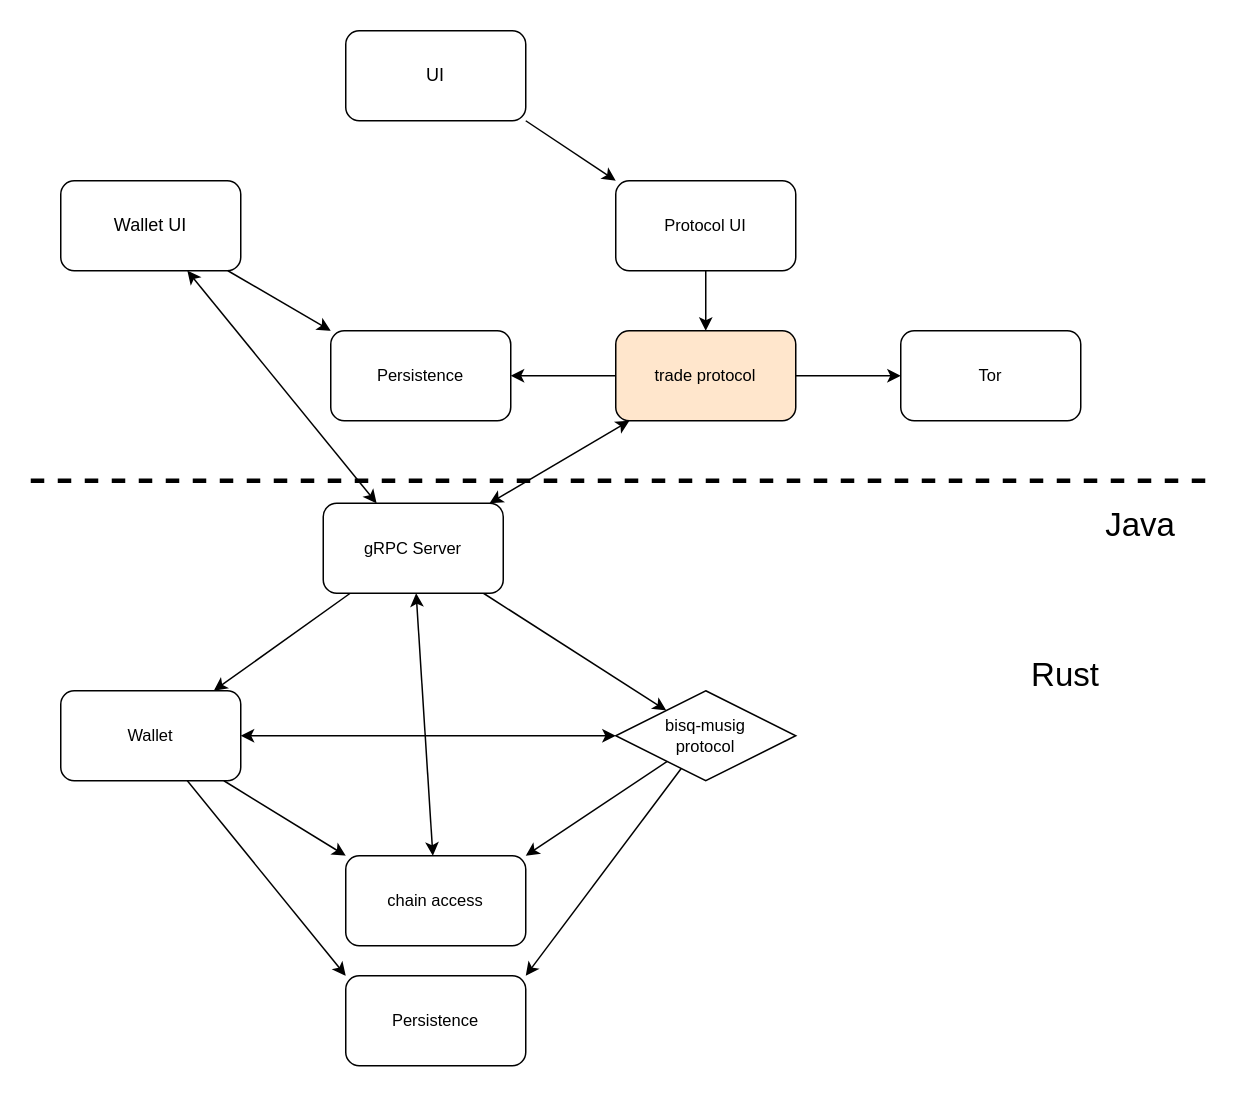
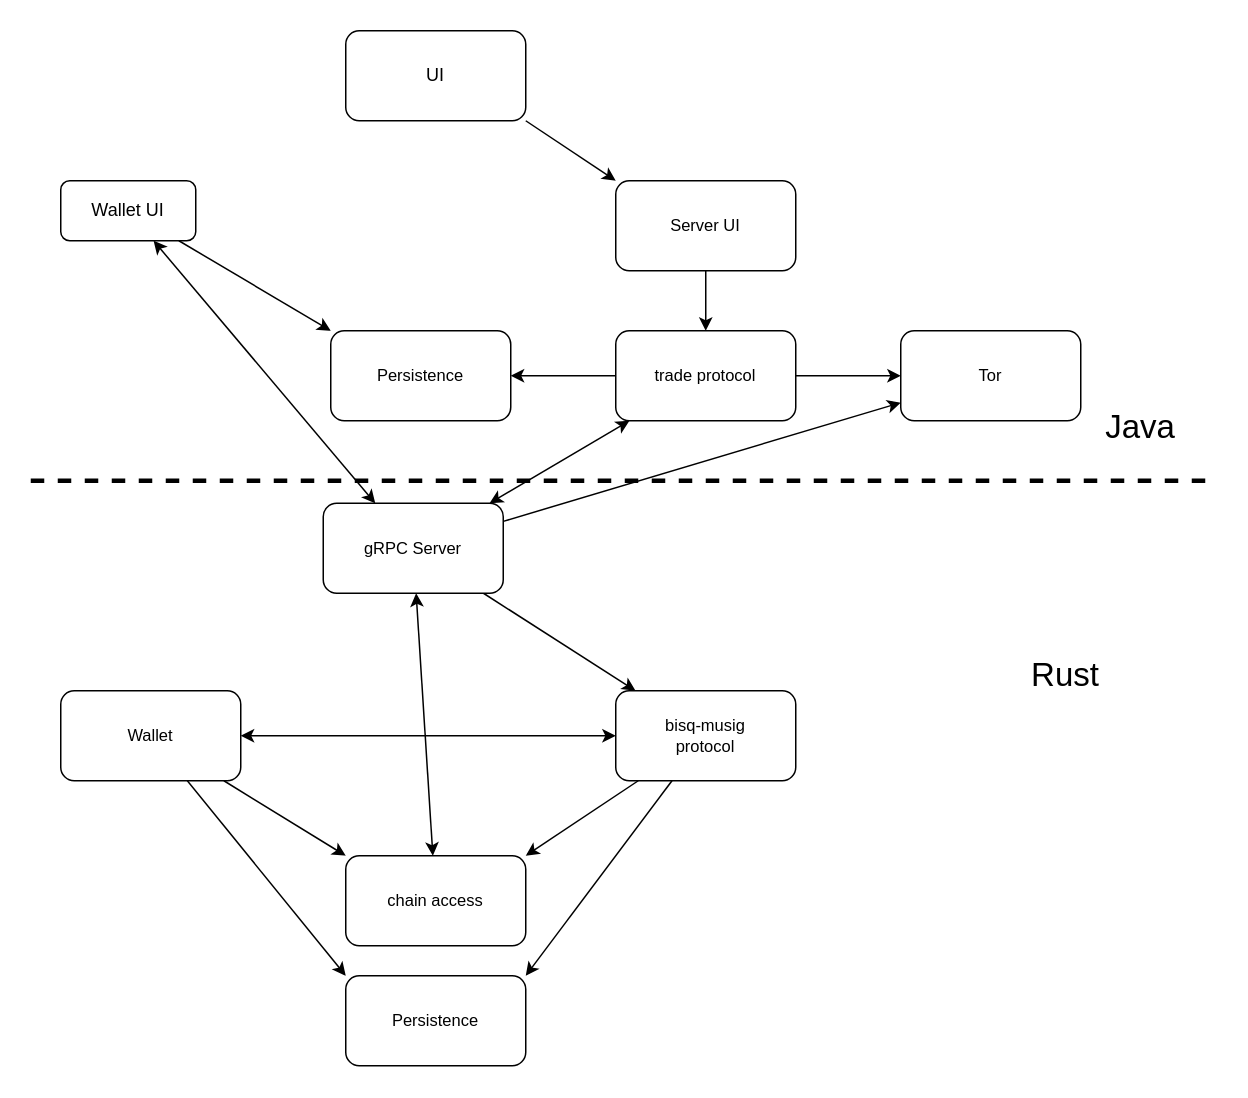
(151, 226) -> (128, 211)
(706, 226) -> (706, 226)
(706, 376) -> (706, 376)
(1141, 526) -> (1141, 428)
(286, 639) -> (769, 442)
(706, 736) -> (706, 736)
